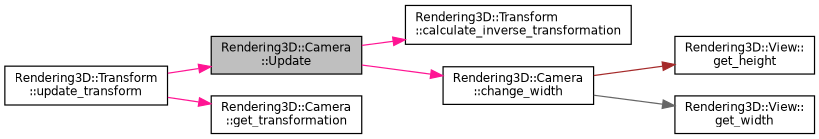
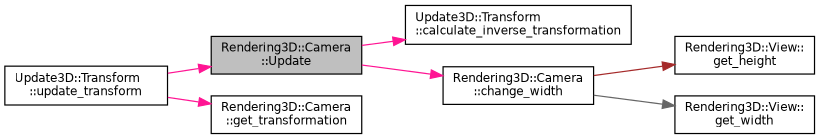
(518, 25) -> (518, 25)
(86, 86) -> (86, 86)
